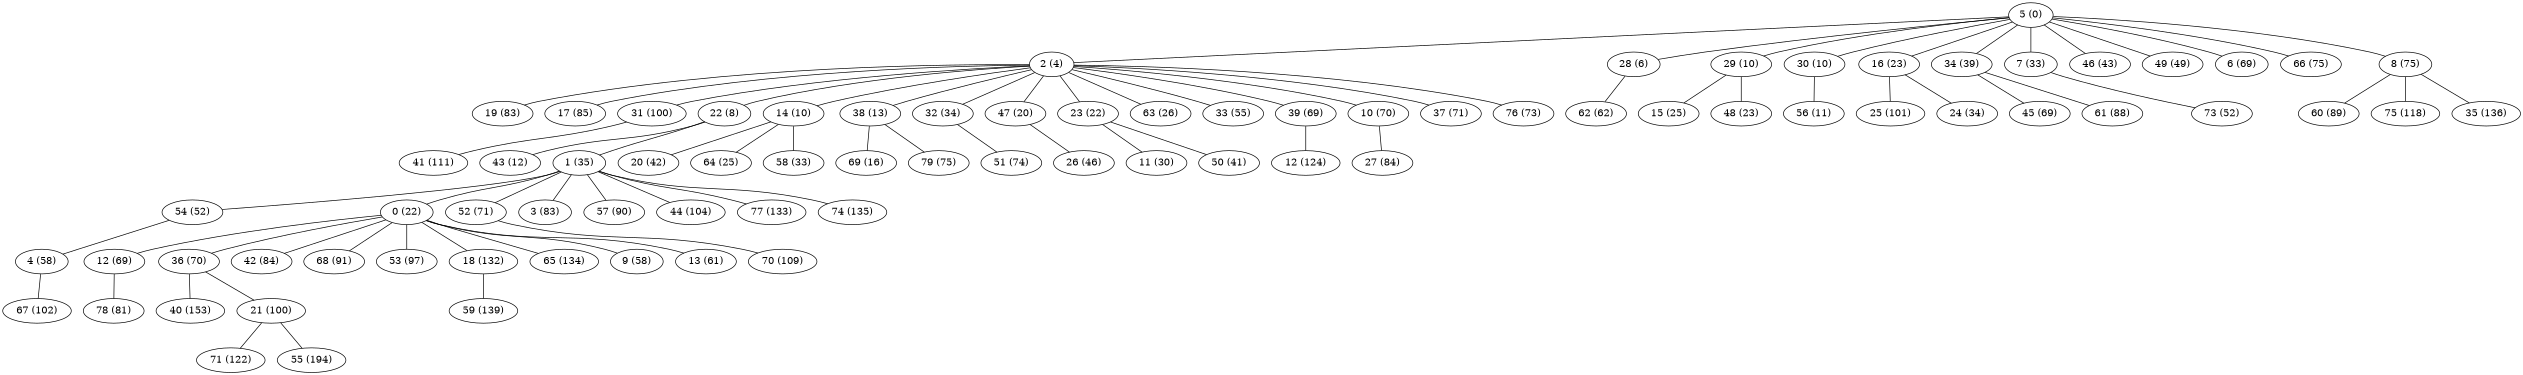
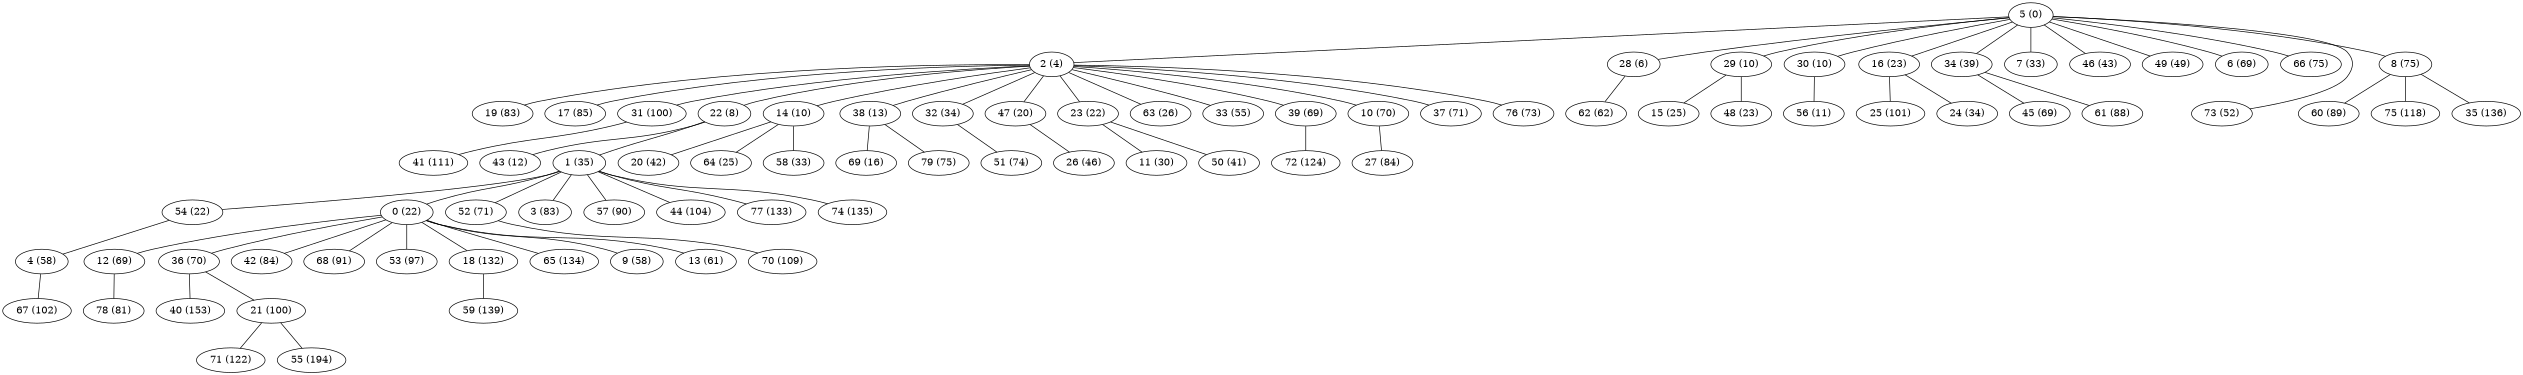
(2123, 92) -> (2349, 54)
(1306, 163) -> (1306, 163)
(192, 212) -> (192, 212)
